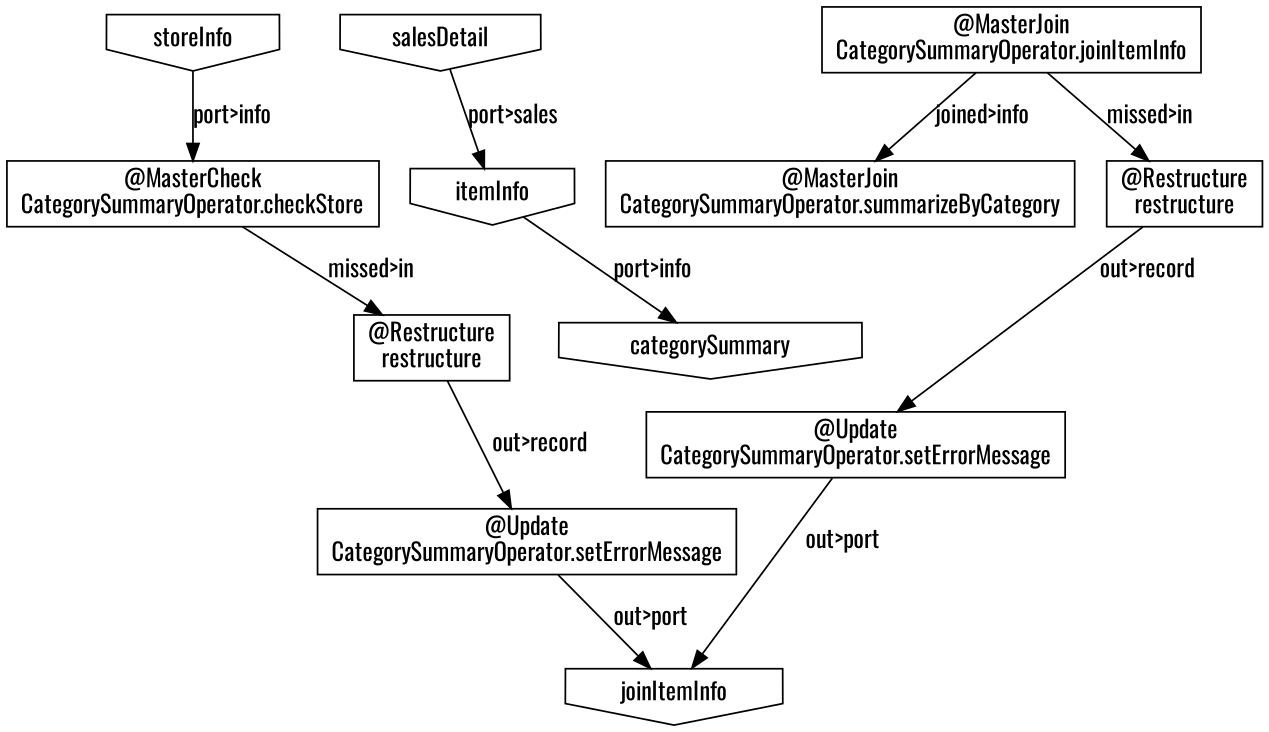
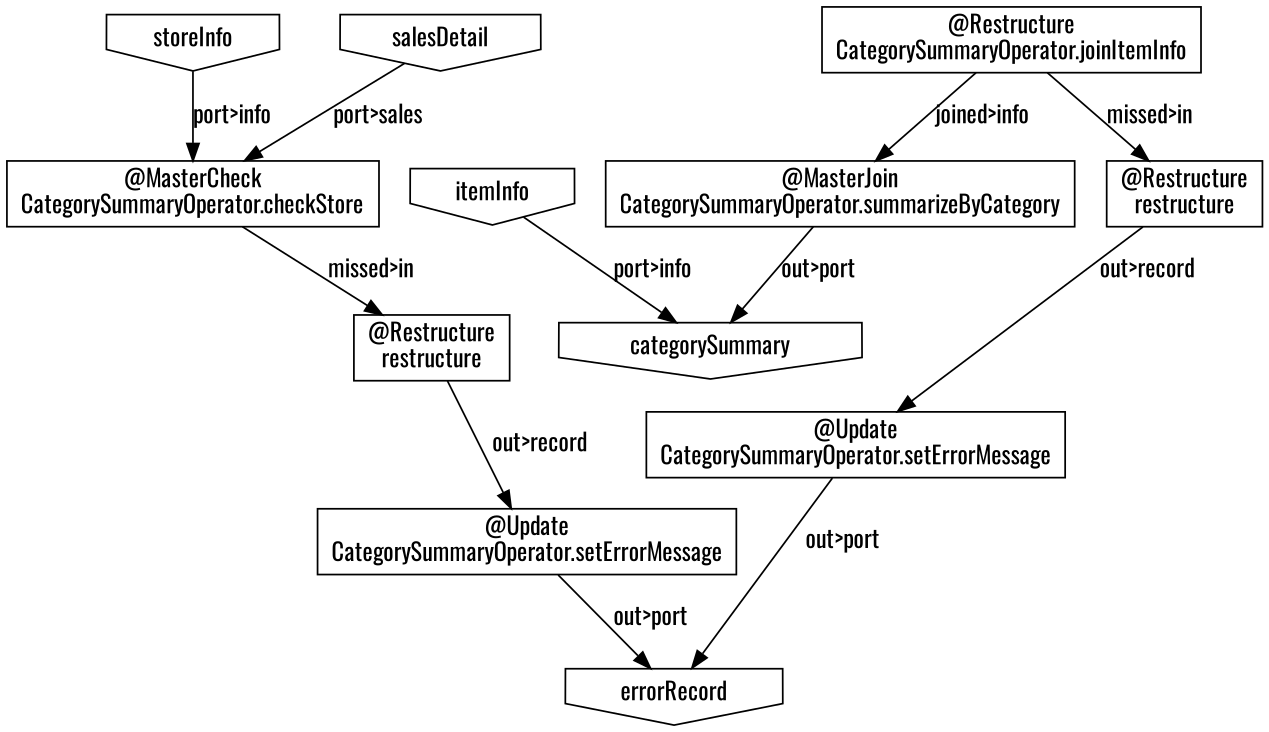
(1012, 40) -> (1012, 40)
(464, 111) -> (332, 107)
none -> (778, 268)
(674, 694) -> (674, 694)
